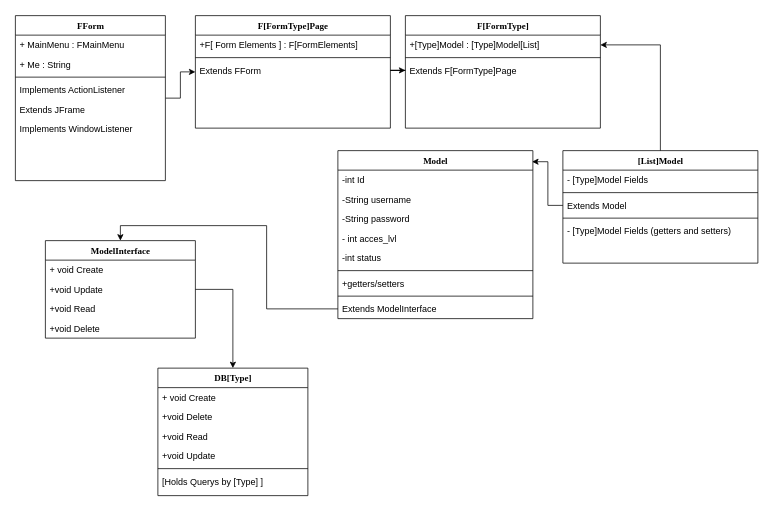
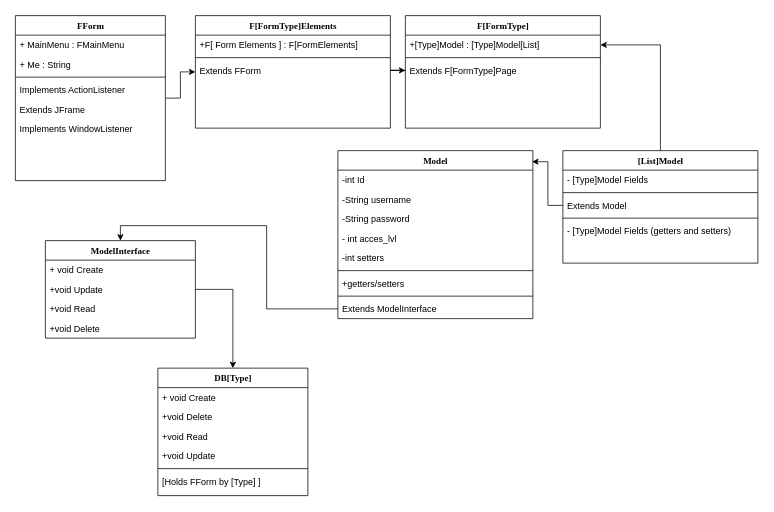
(293, 26) -> (293, 26)
(368, 259) -> (370, 259)
(220, 482) -> (217, 482)
